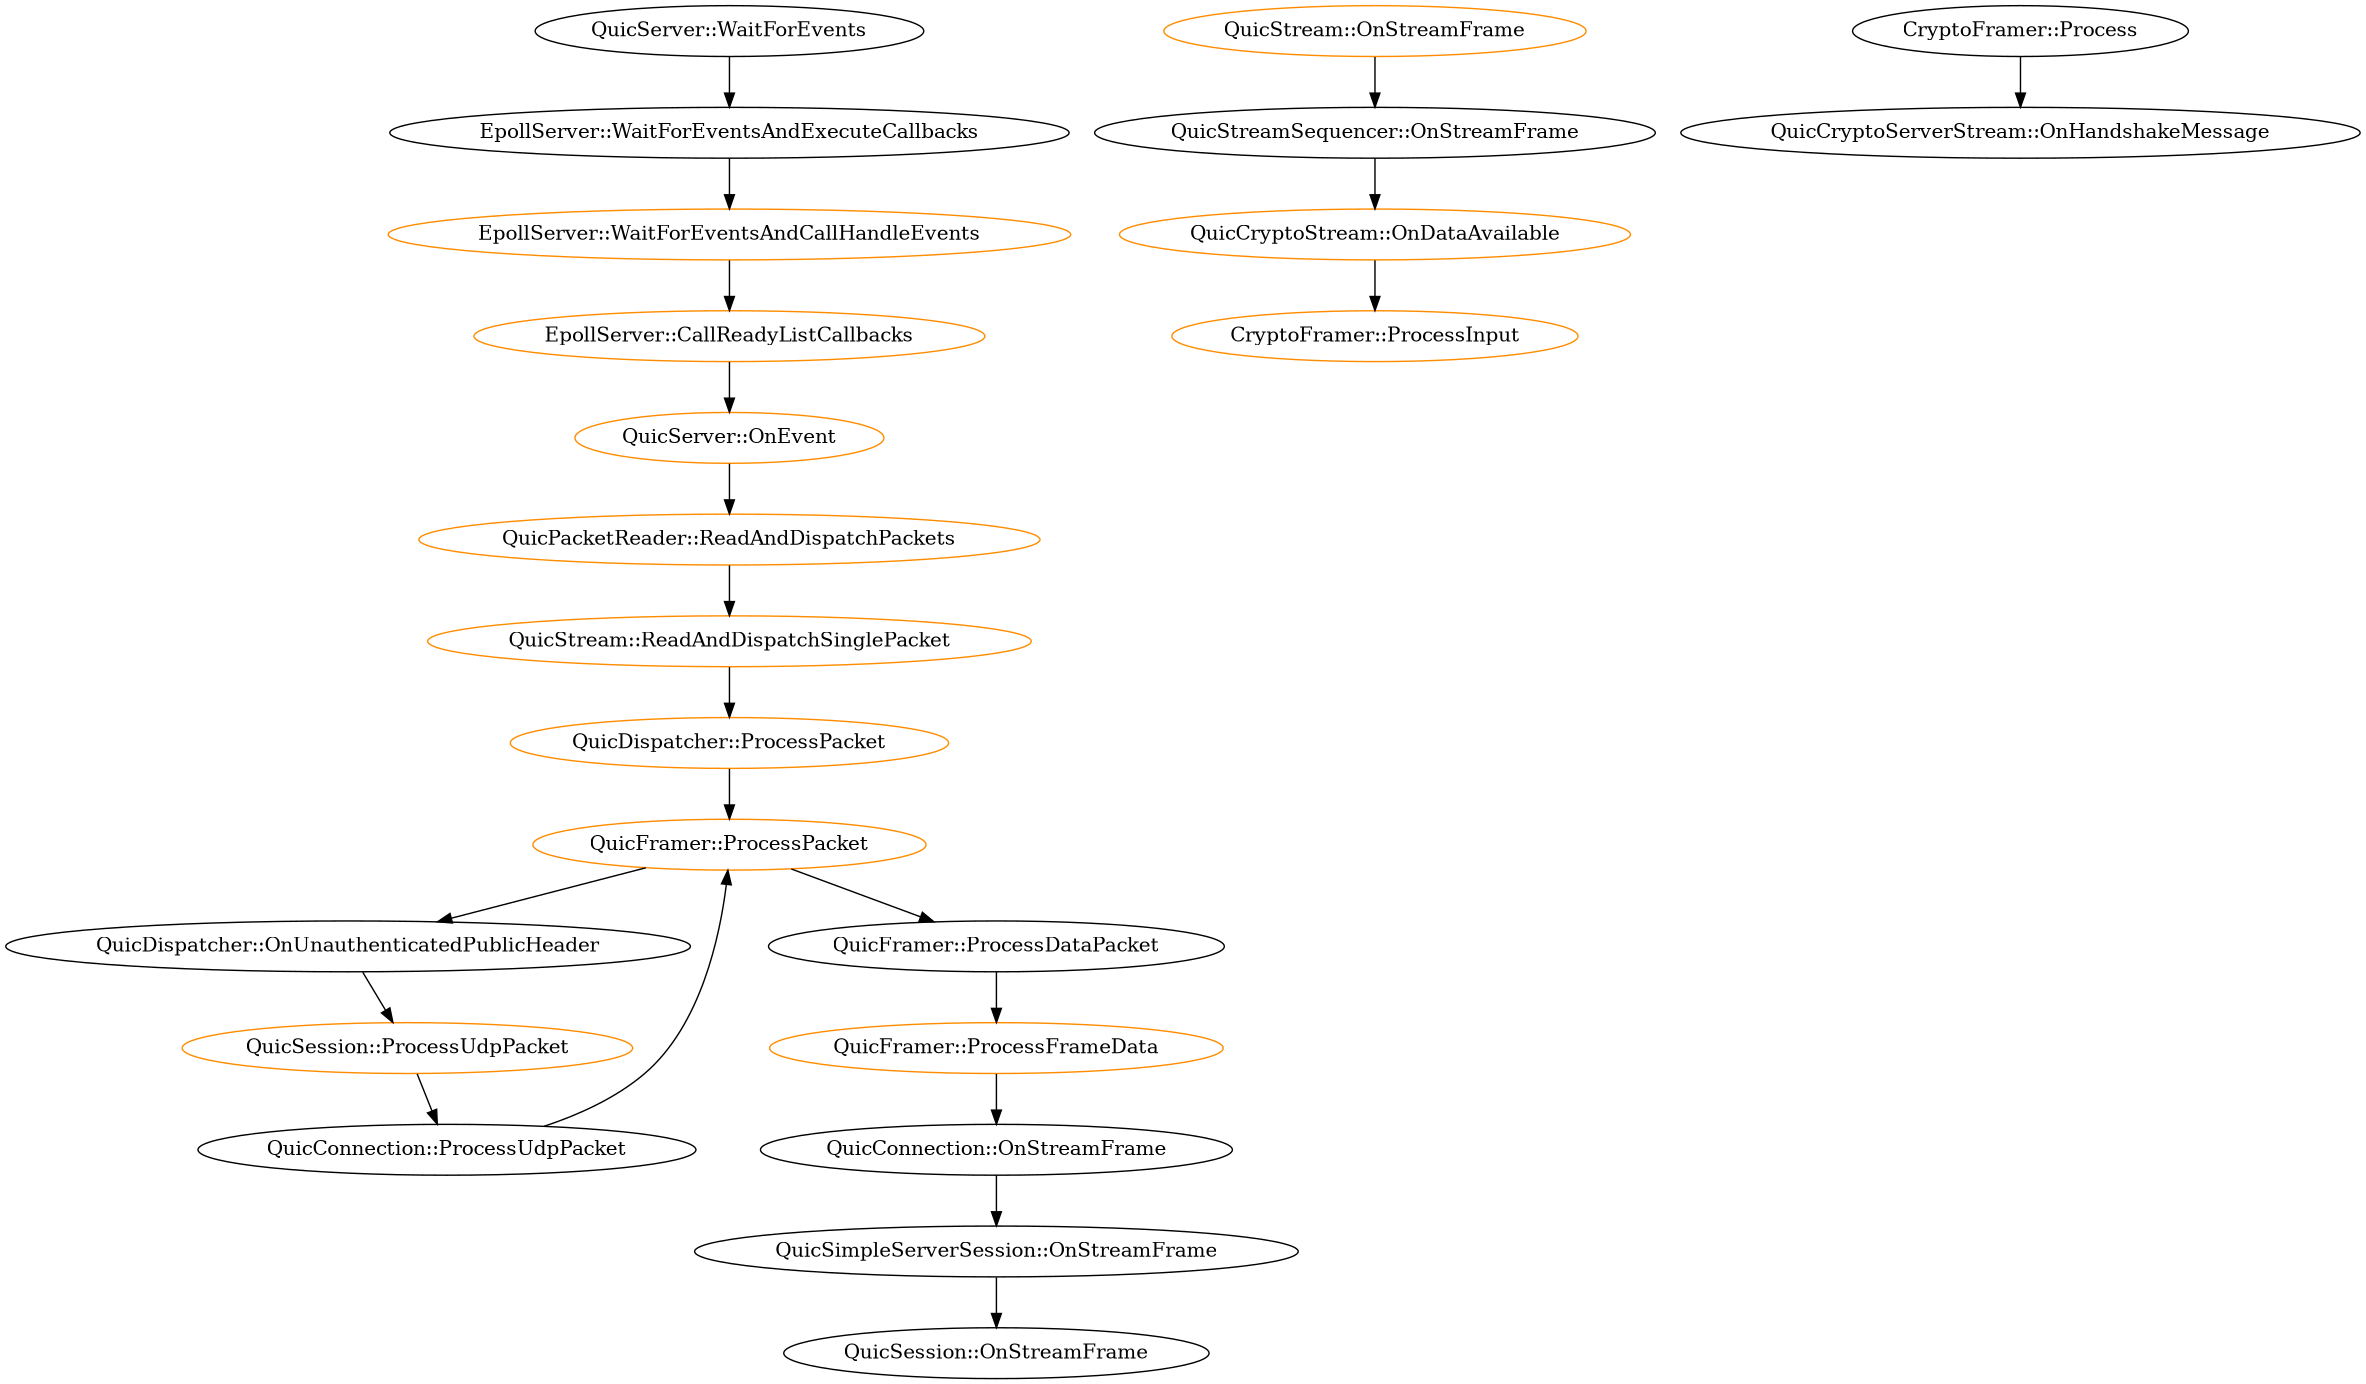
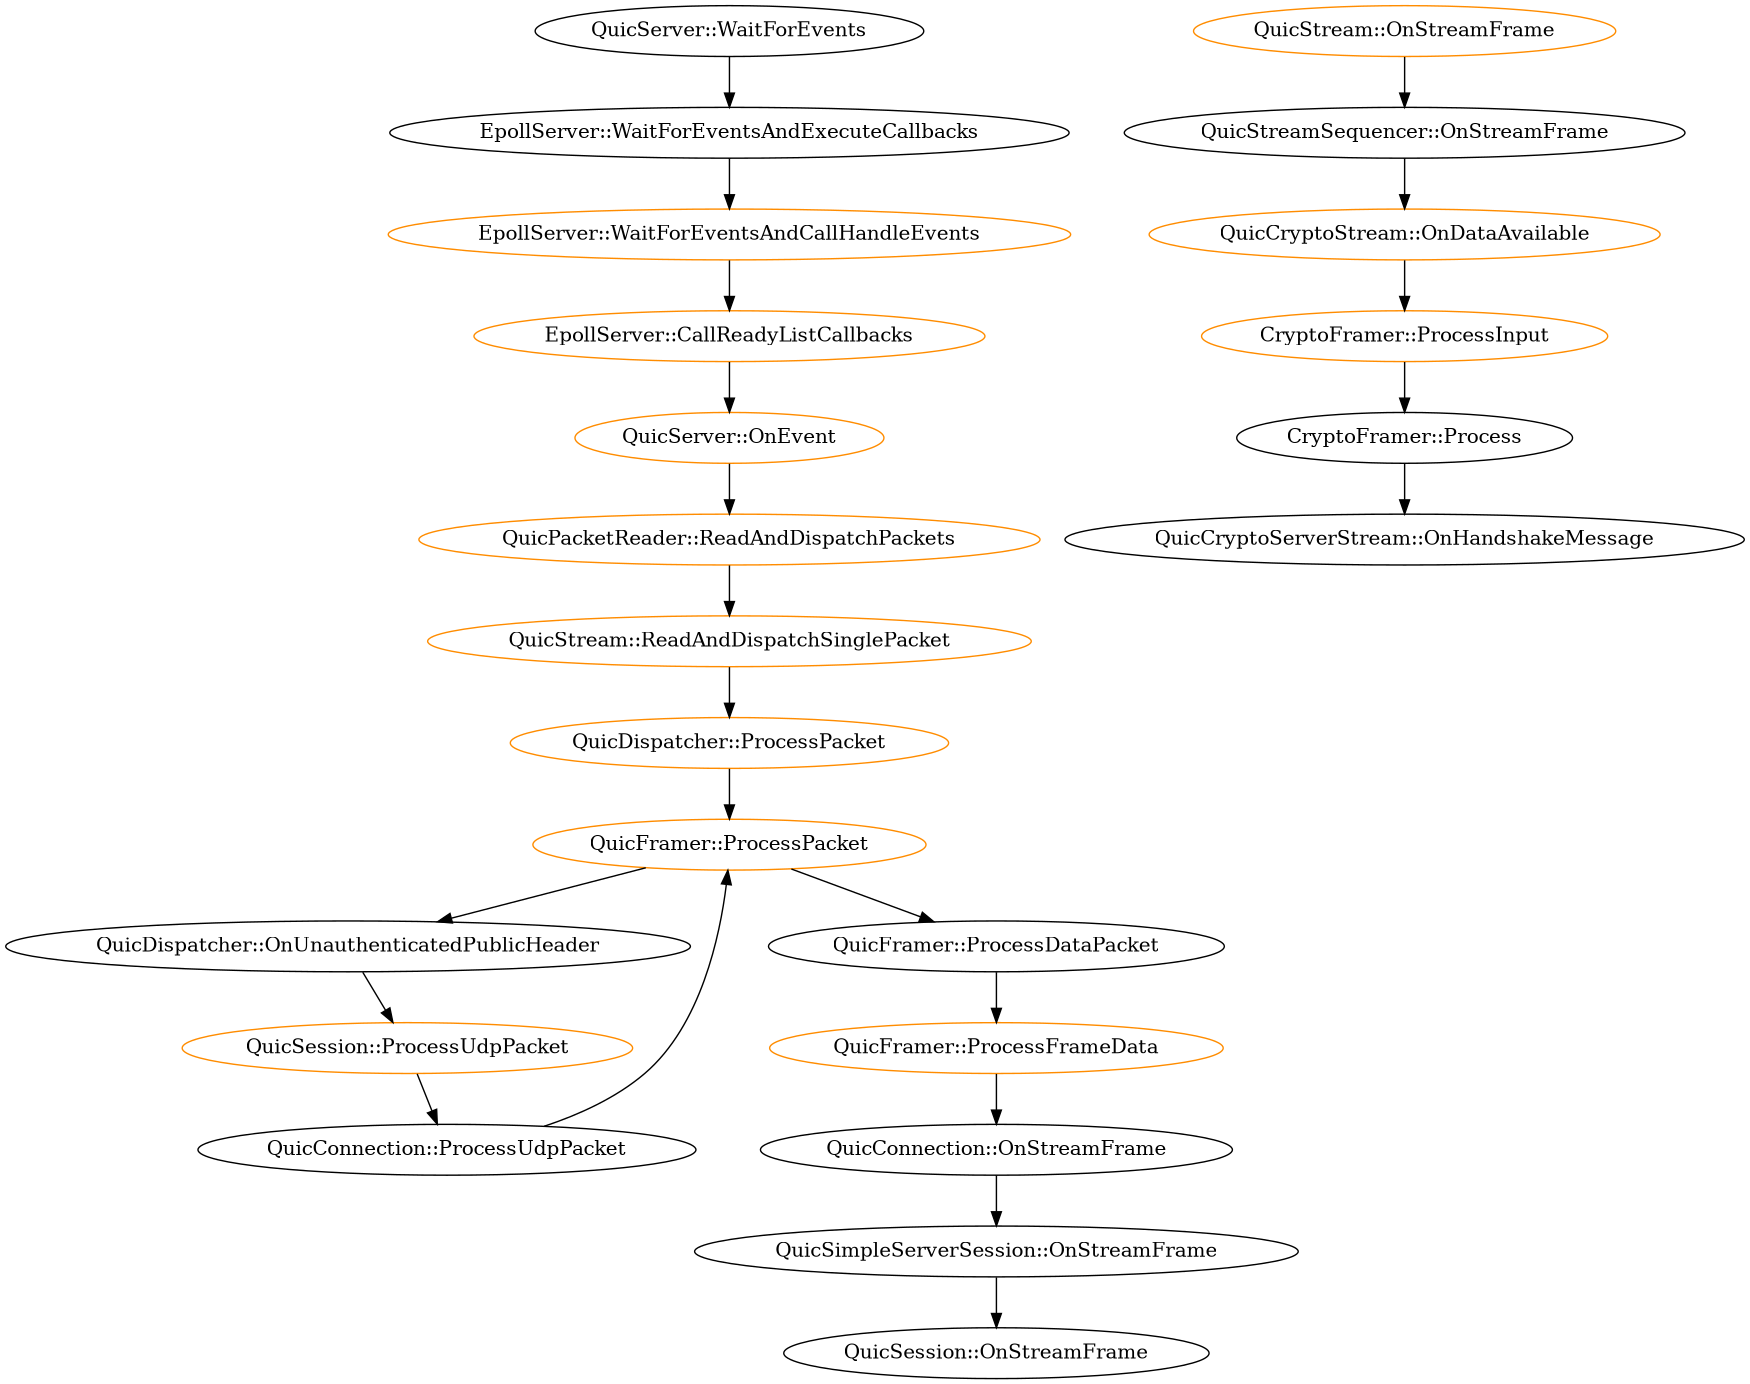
none -> (1405, 380)
